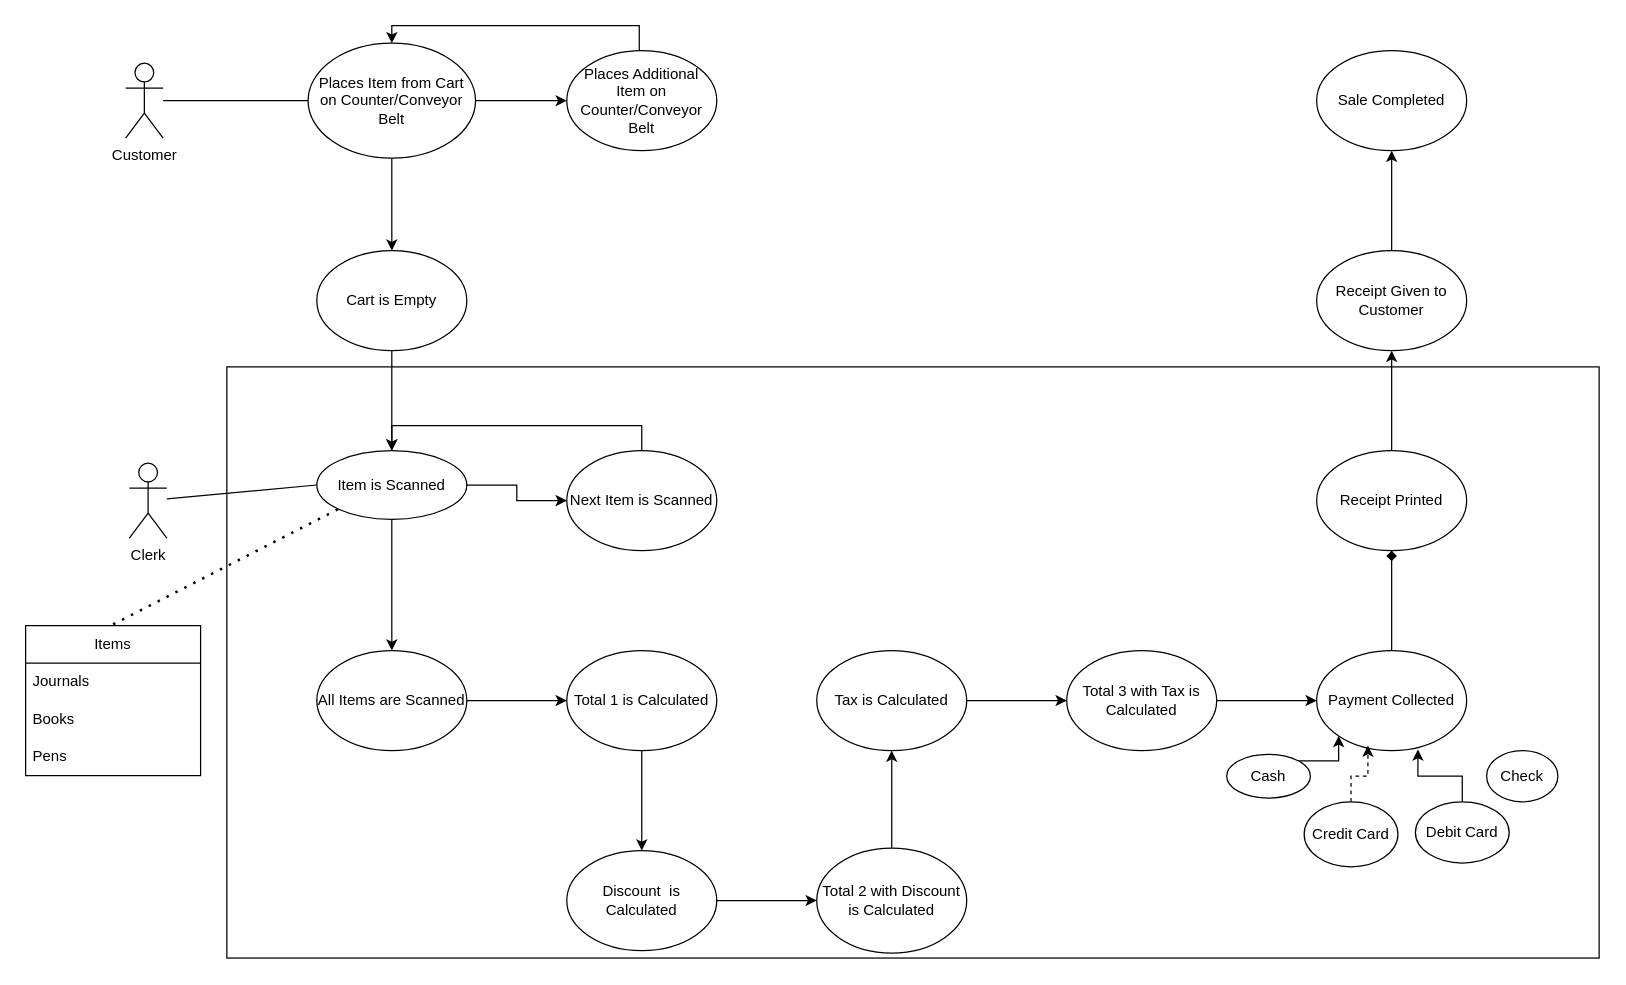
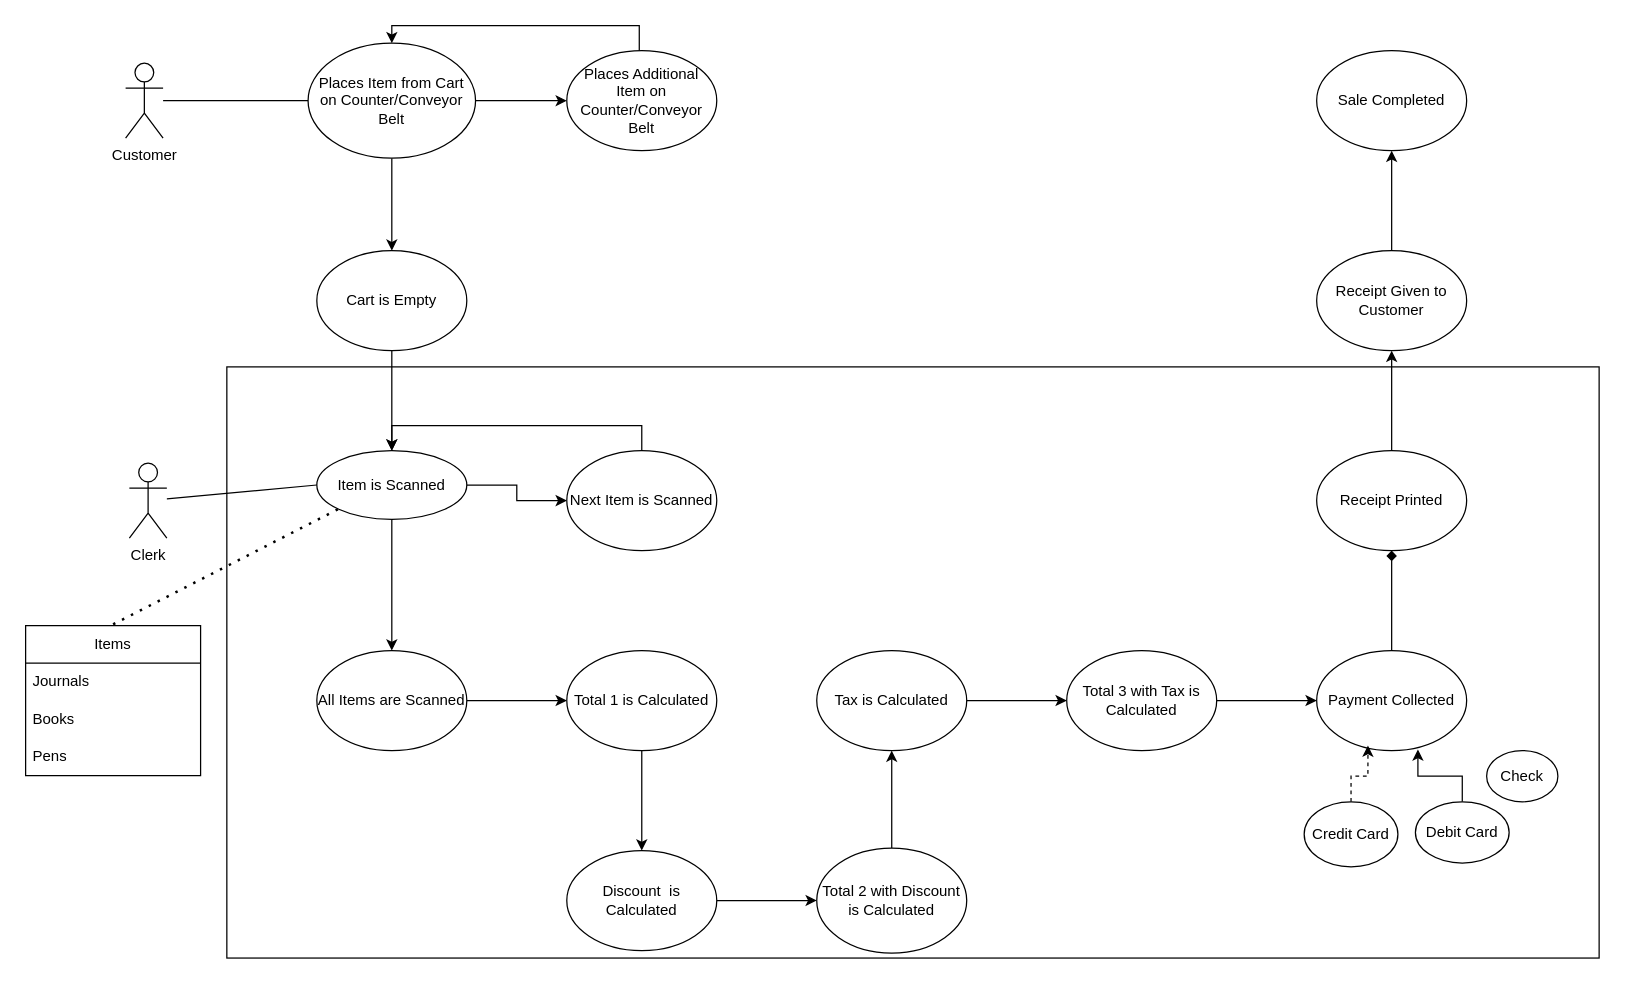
(1327, 761) -> none
(1269, 776) -> none
